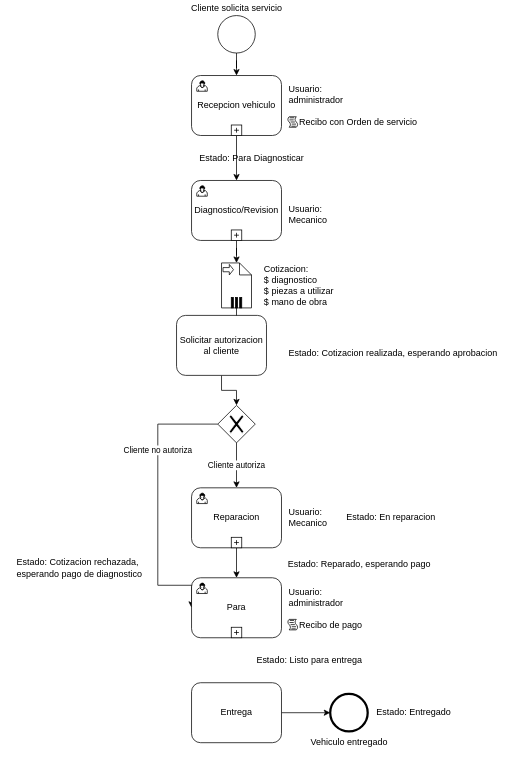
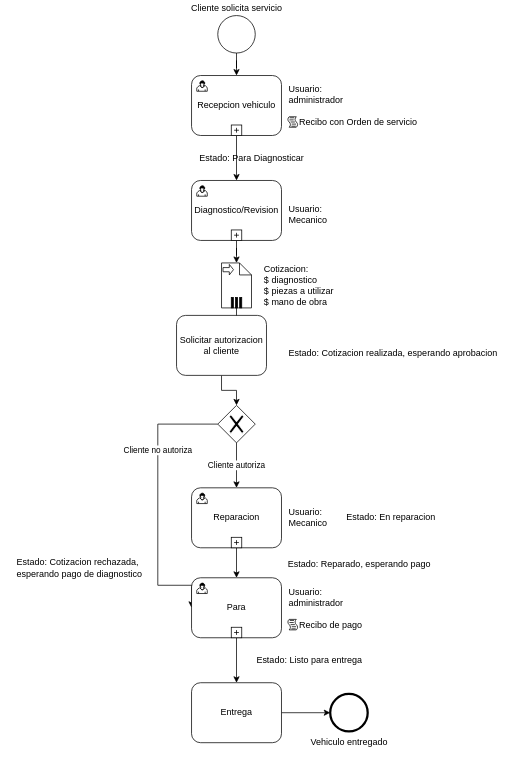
none -> (237, 658)
(417, 713) -> none
